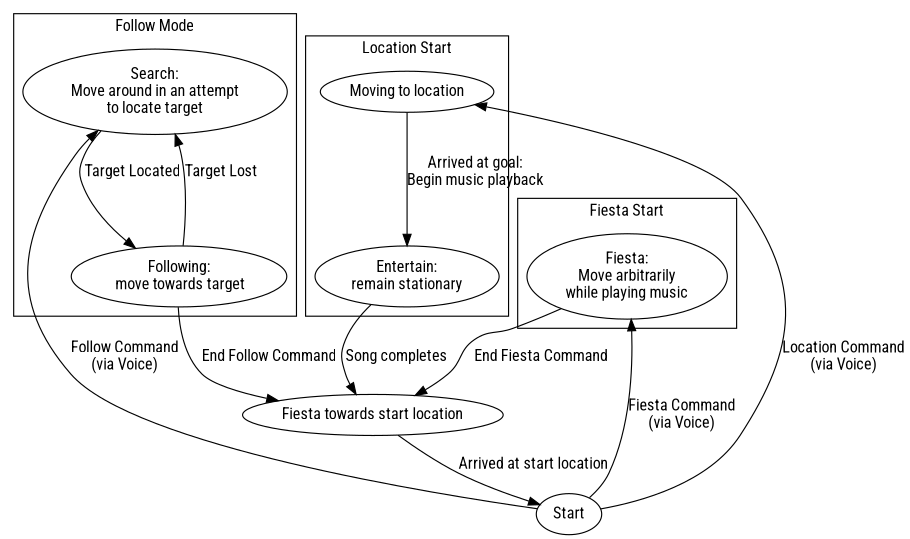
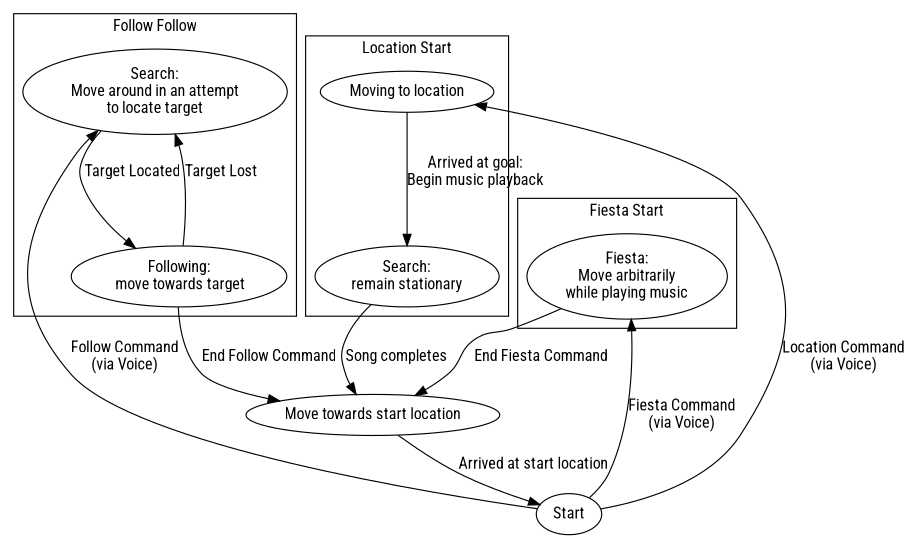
(155, 27) -> (155, 27)
(407, 276) -> (407, 276)
(373, 415) -> (373, 415)
